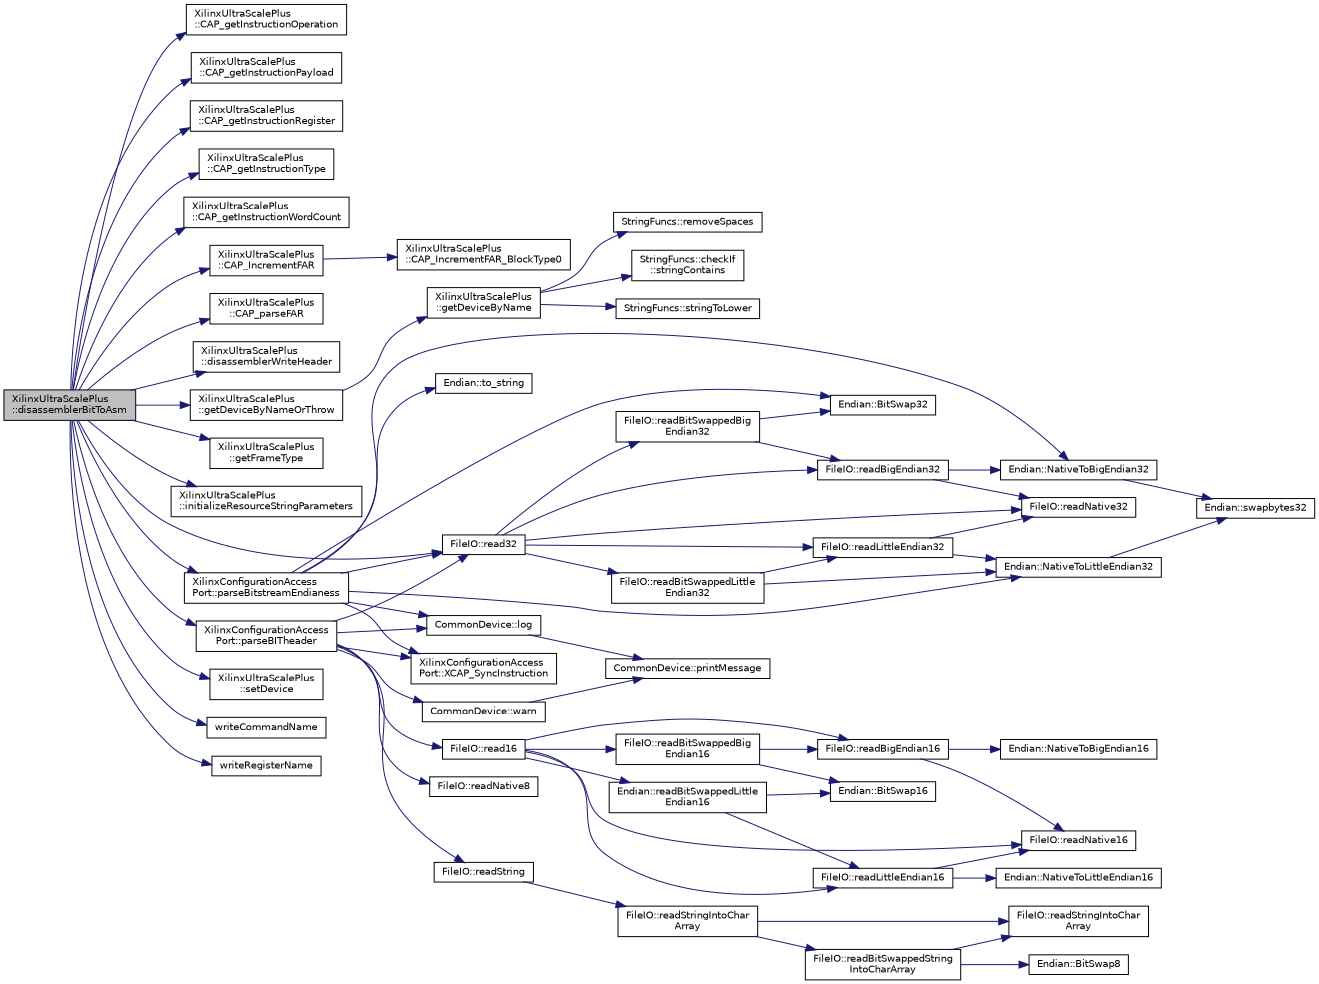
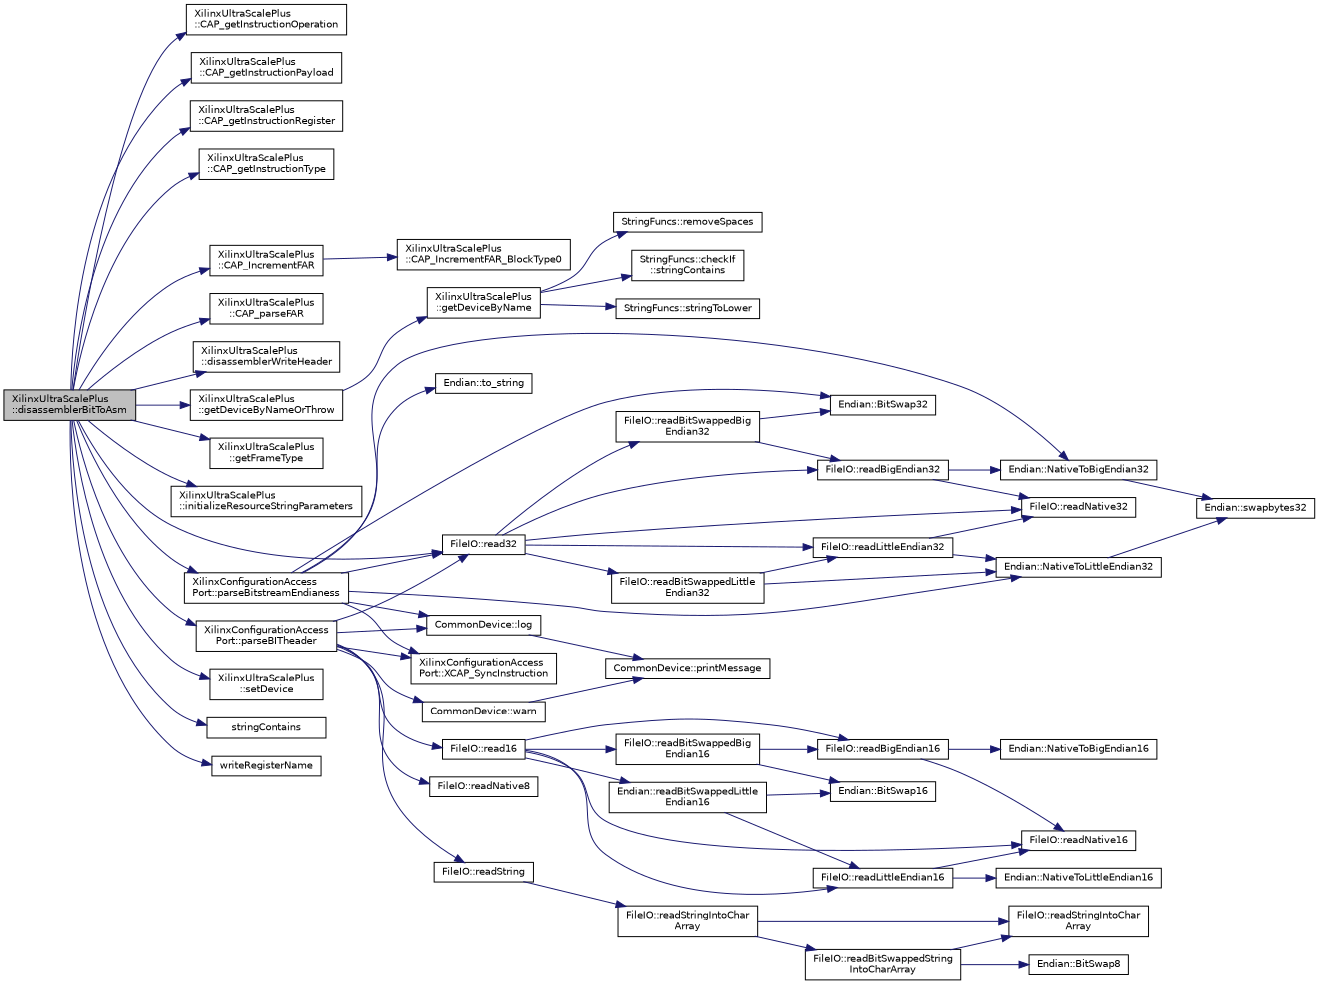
(266, 212) -> none
(266, 728) -> (266, 728)
